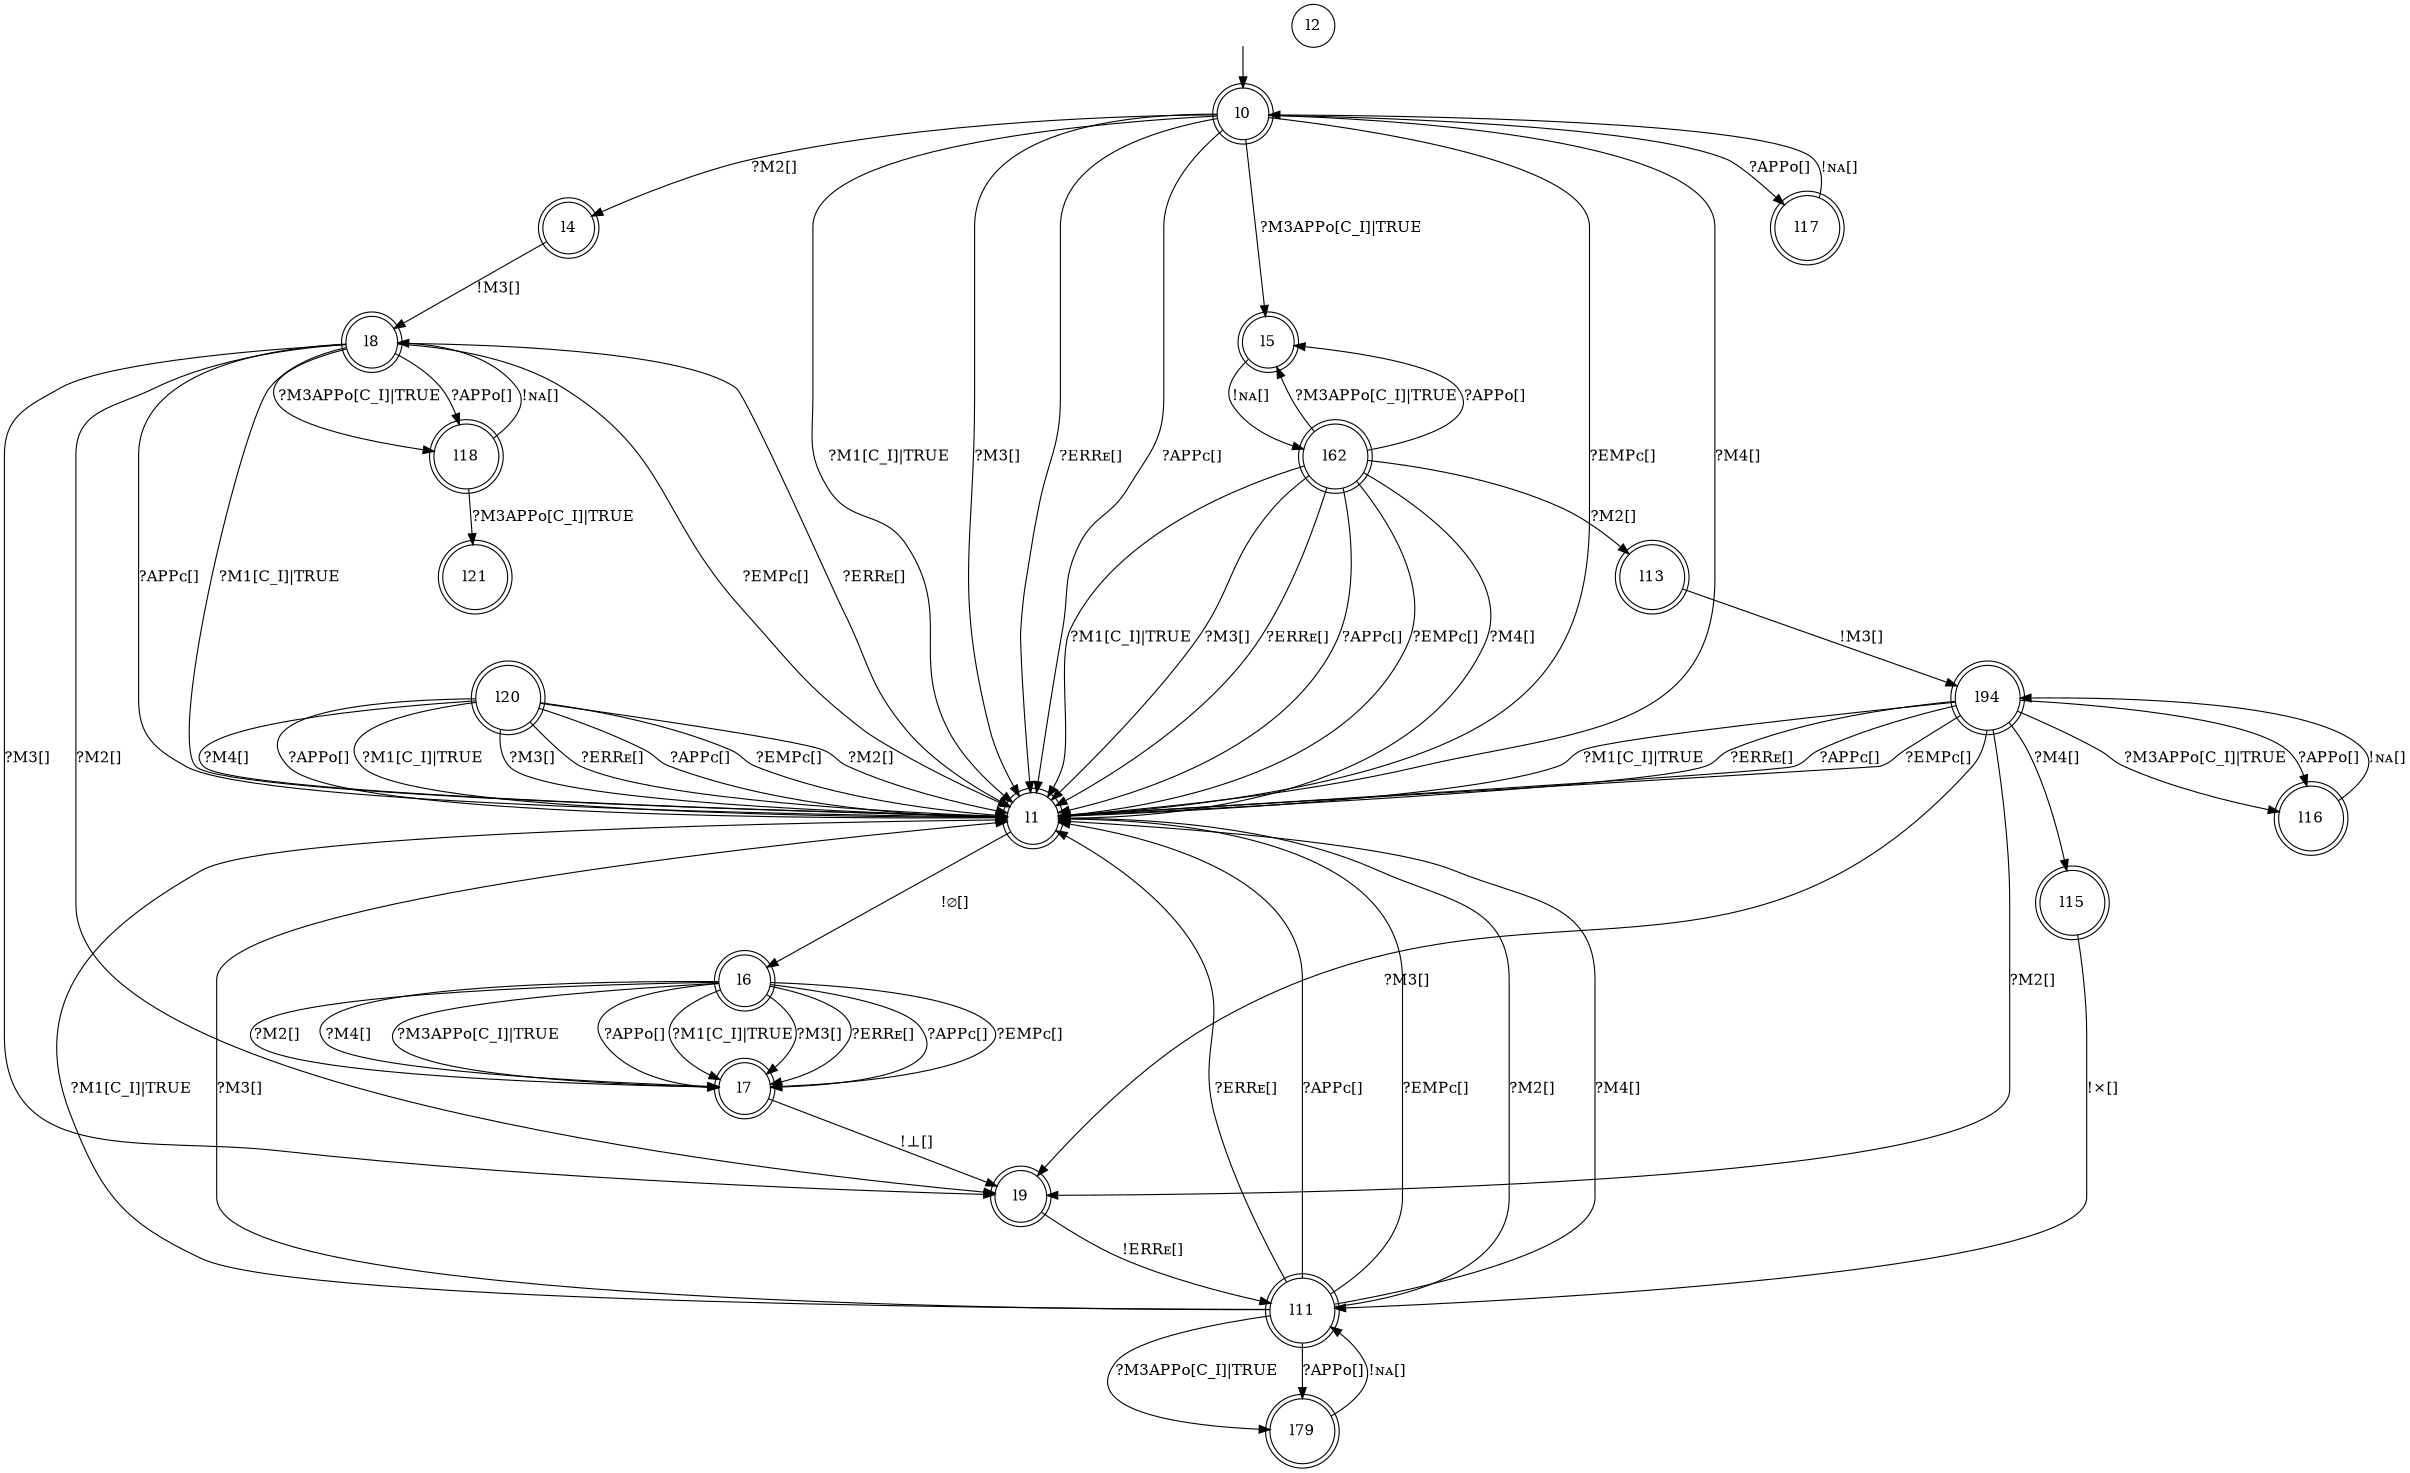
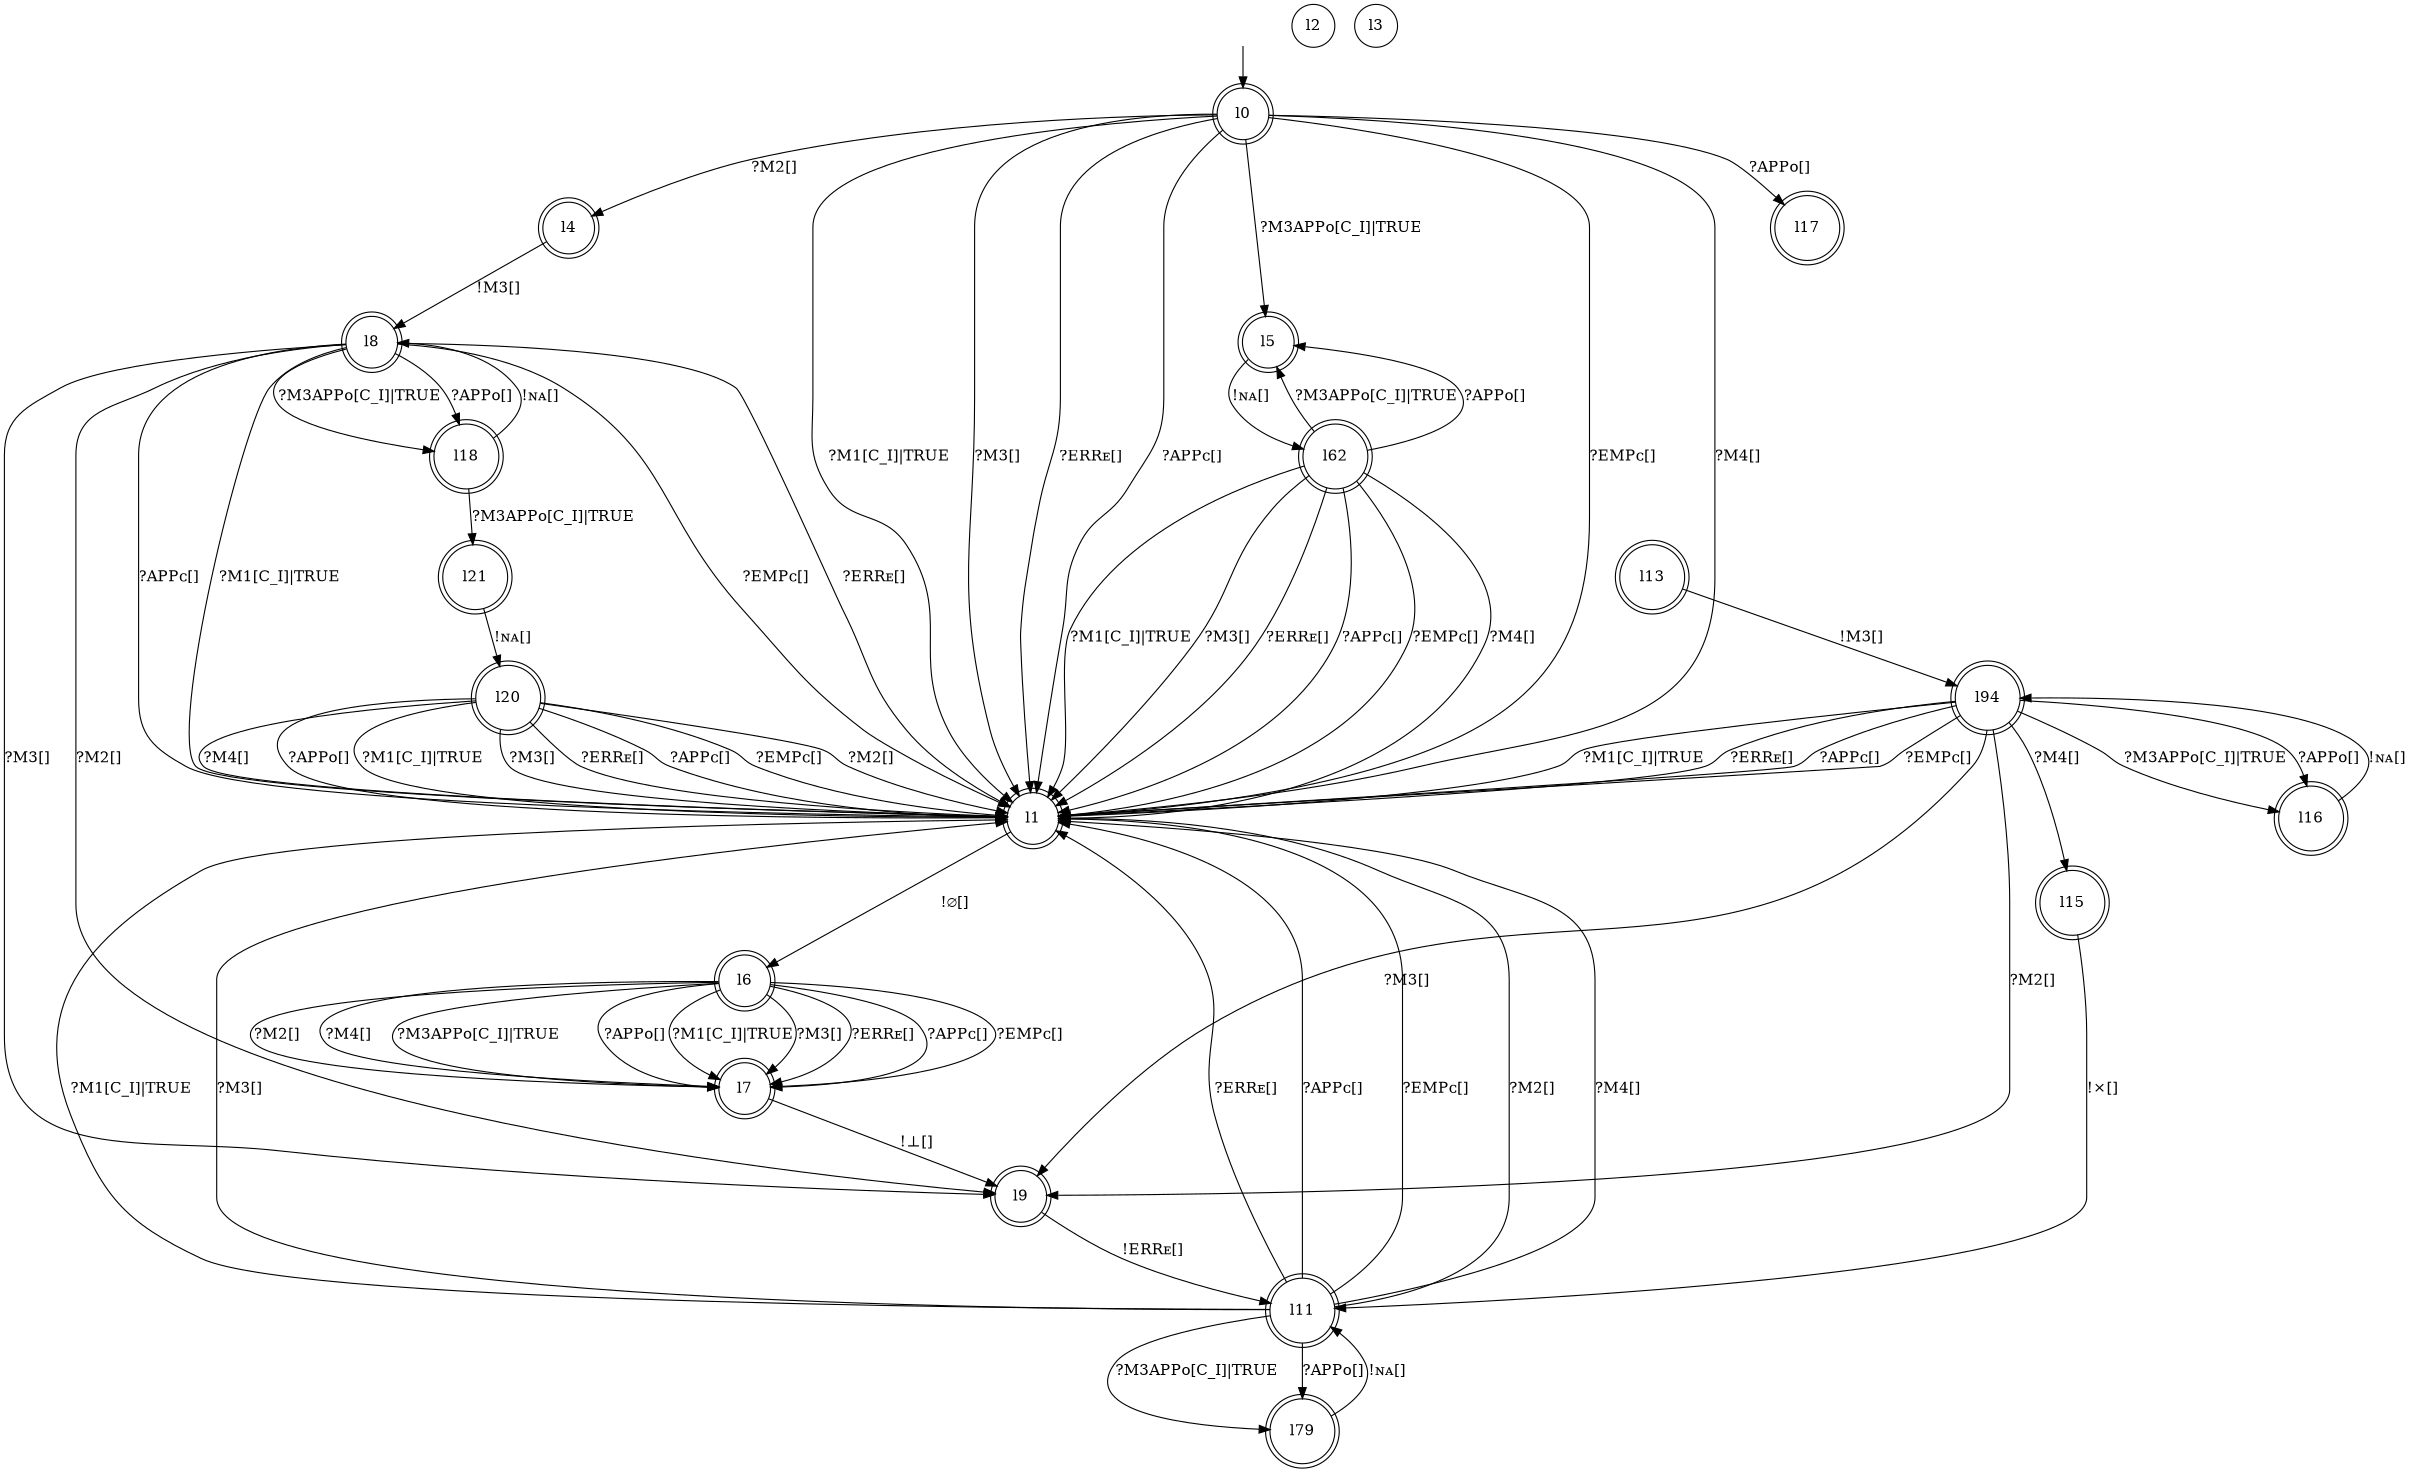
none -> (1376, 26)
(1569, 122) -> none
(1501, 486) -> none
none -> (490, 632)
